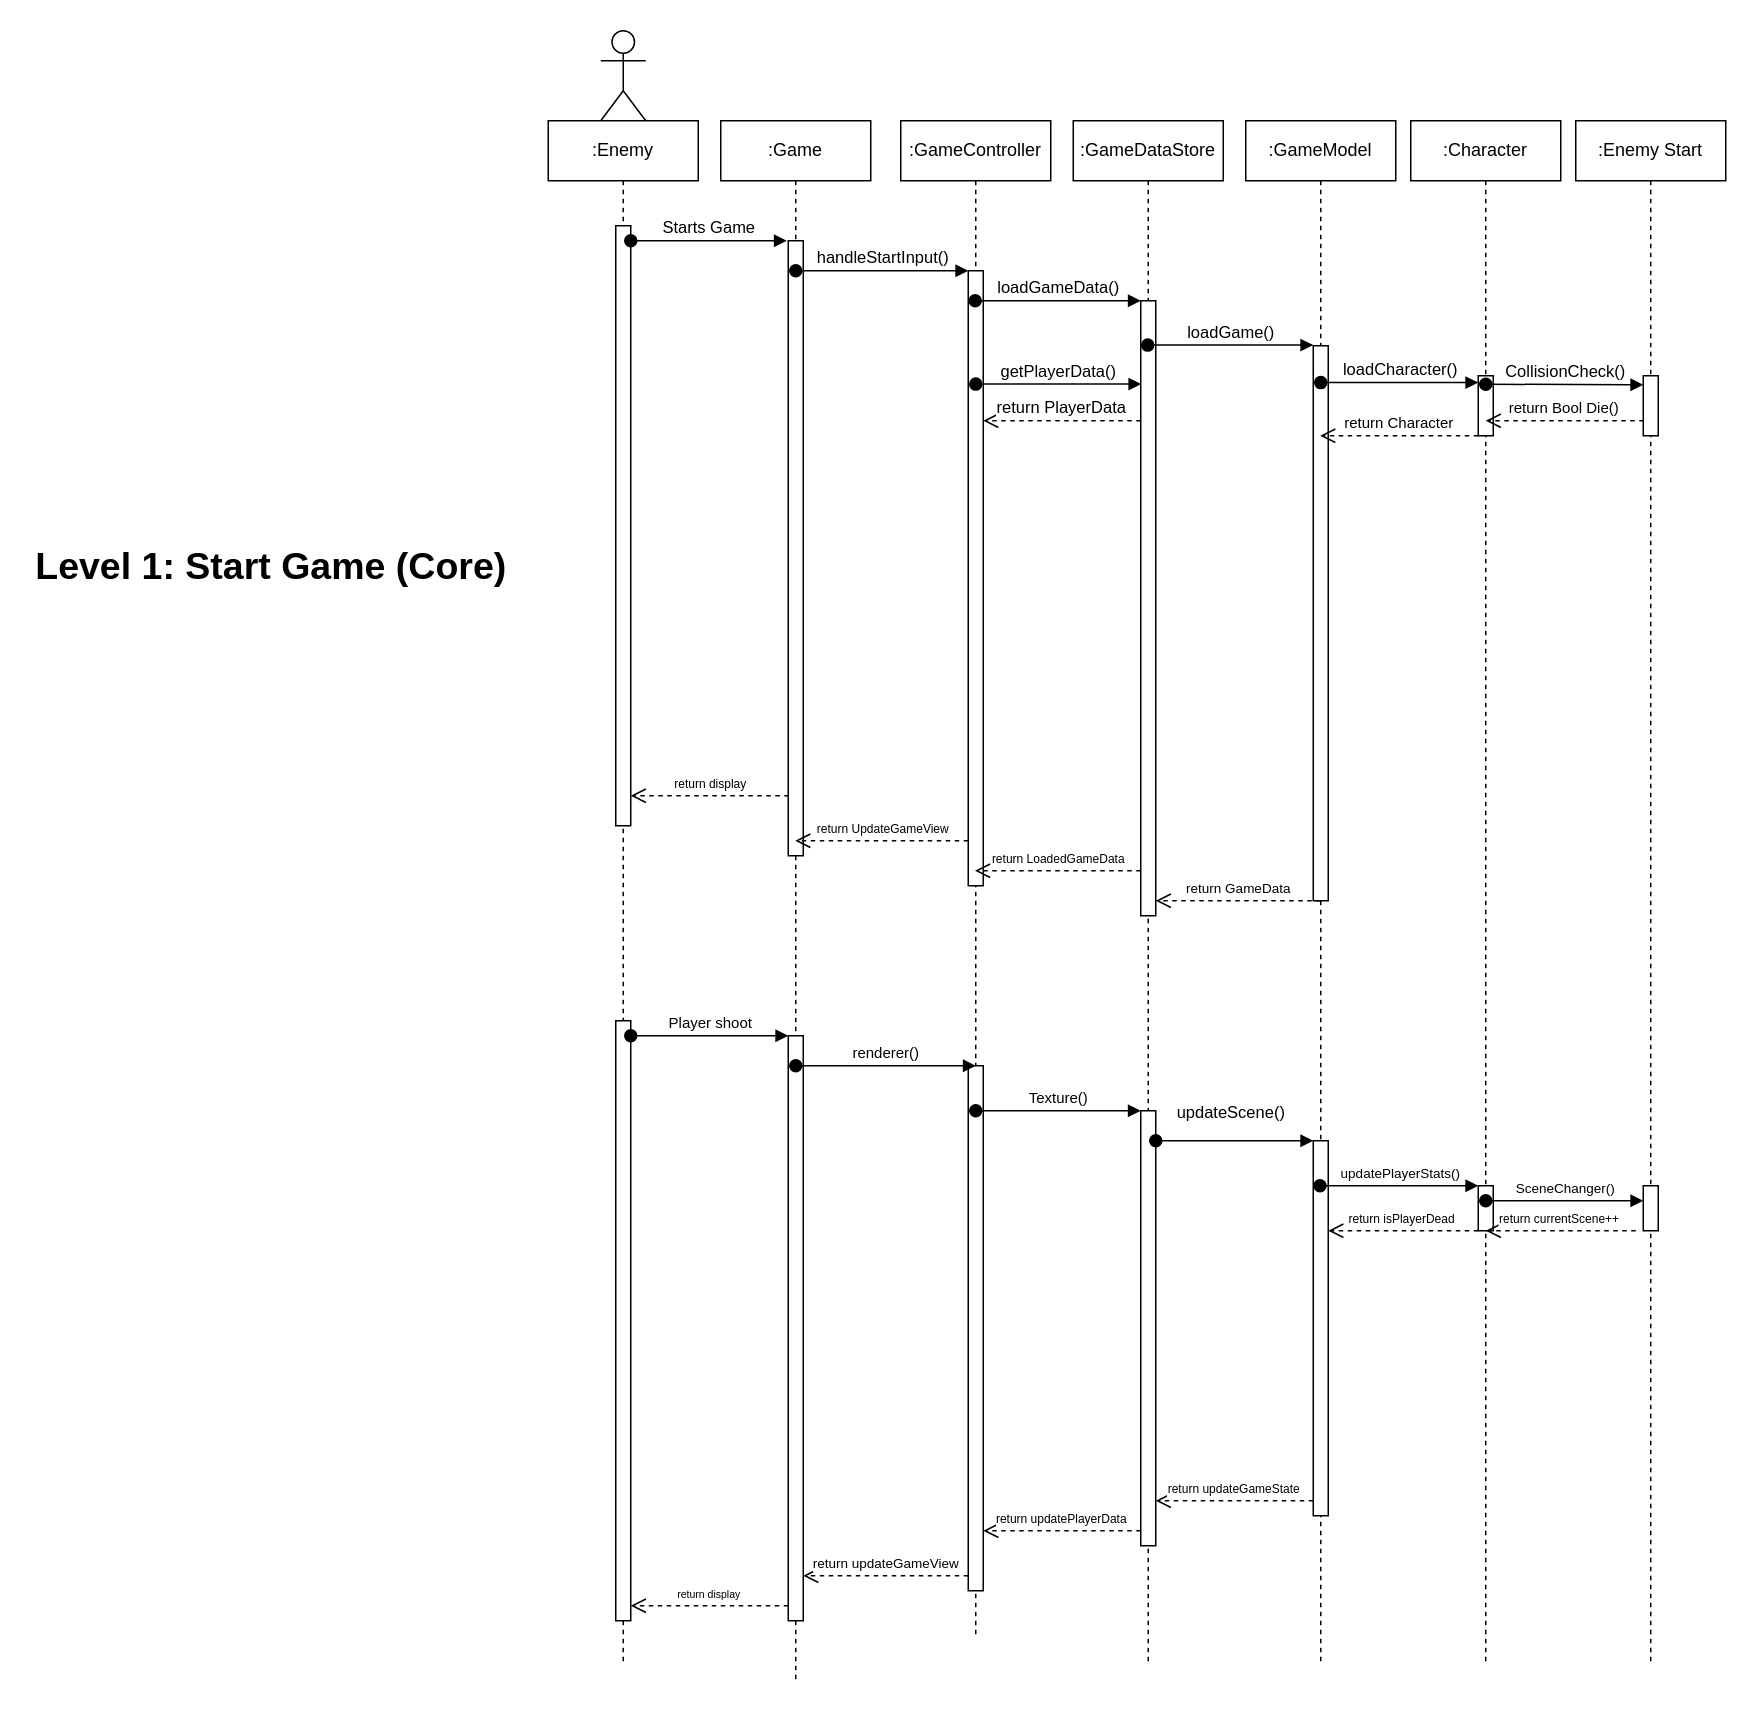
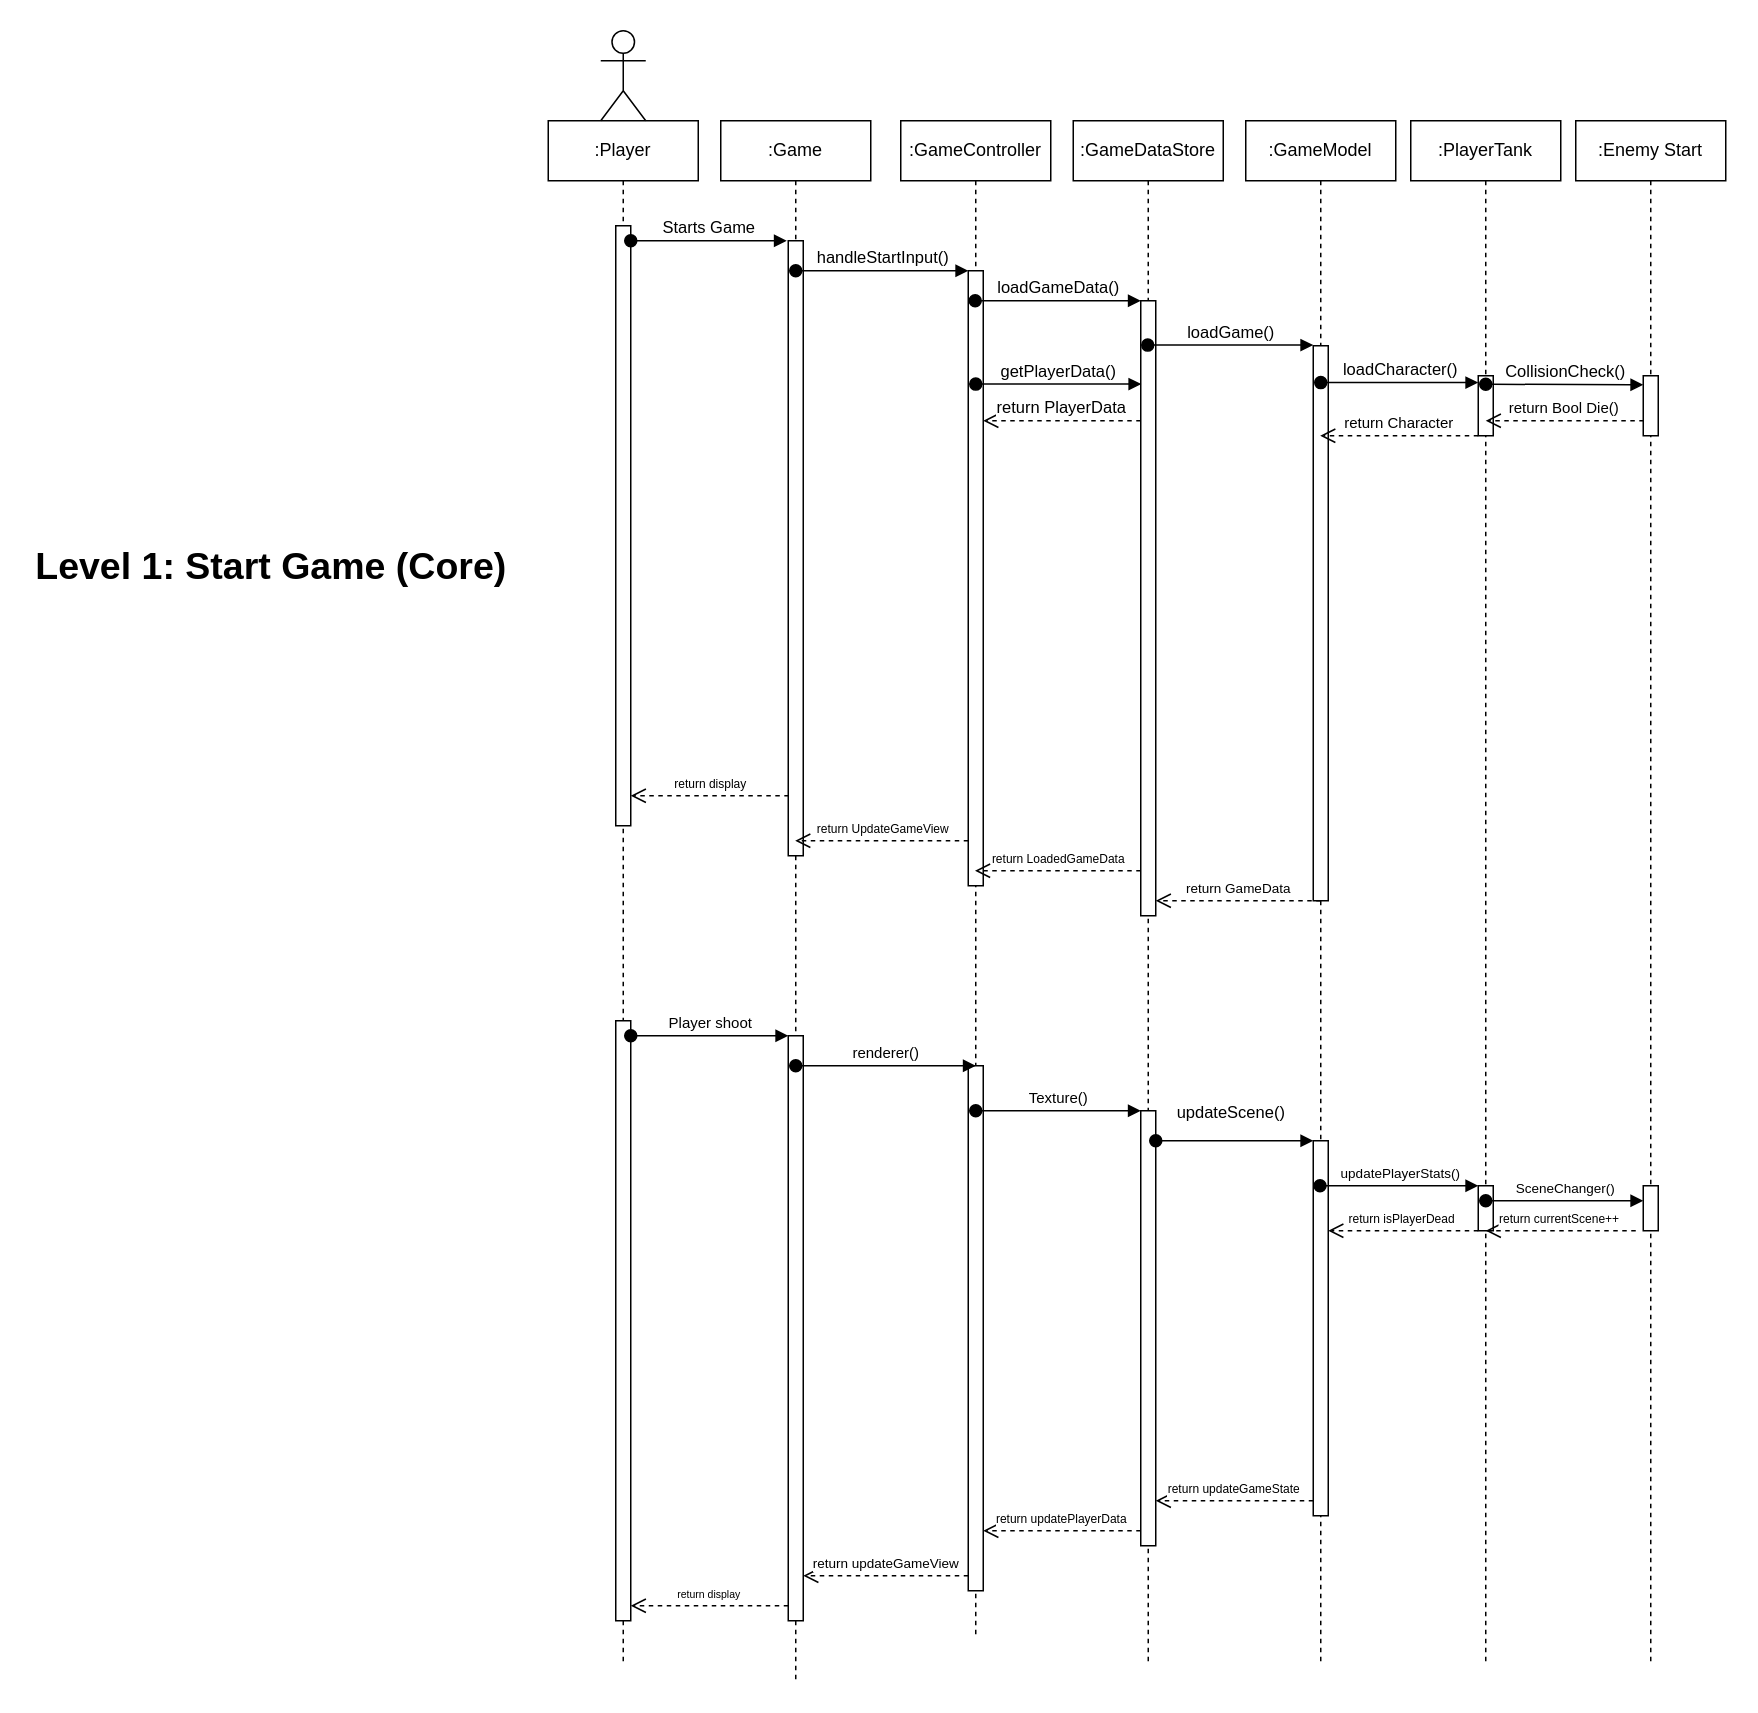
(623, 151) -> (623, 151)
(1486, 151) -> (1486, 151)
